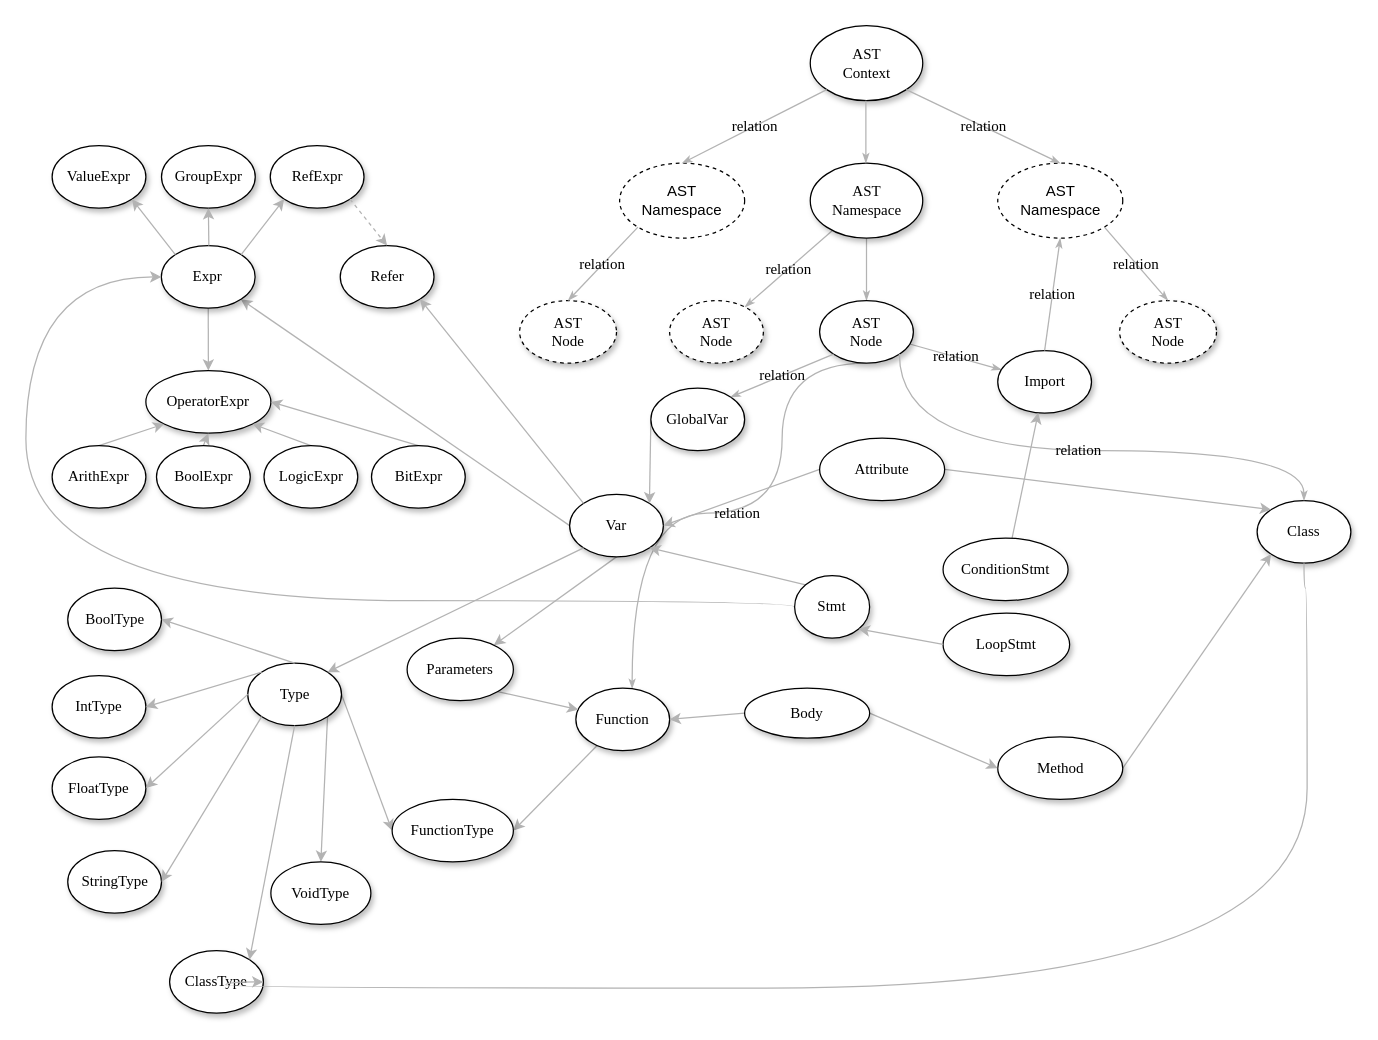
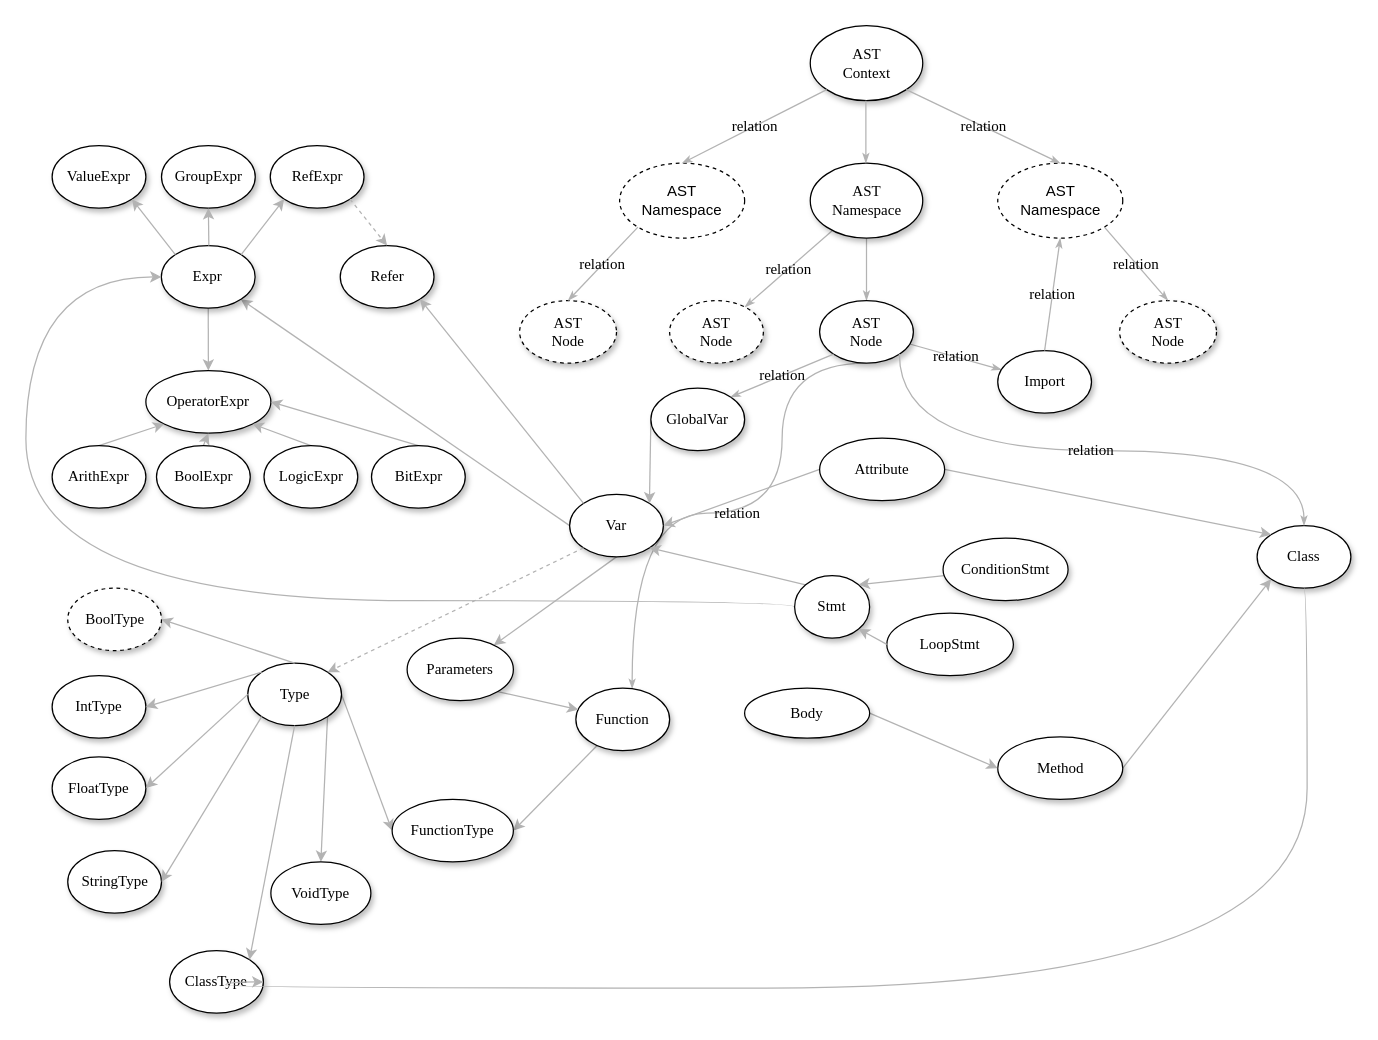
(1024, 481) -> (905, 580)
(1304, 532) -> (1304, 557)
(114, 619) -> (114, 619)
(404, 635) -> (404, 635)
(1006, 644) -> (950, 644)
(711, 716) -> none
